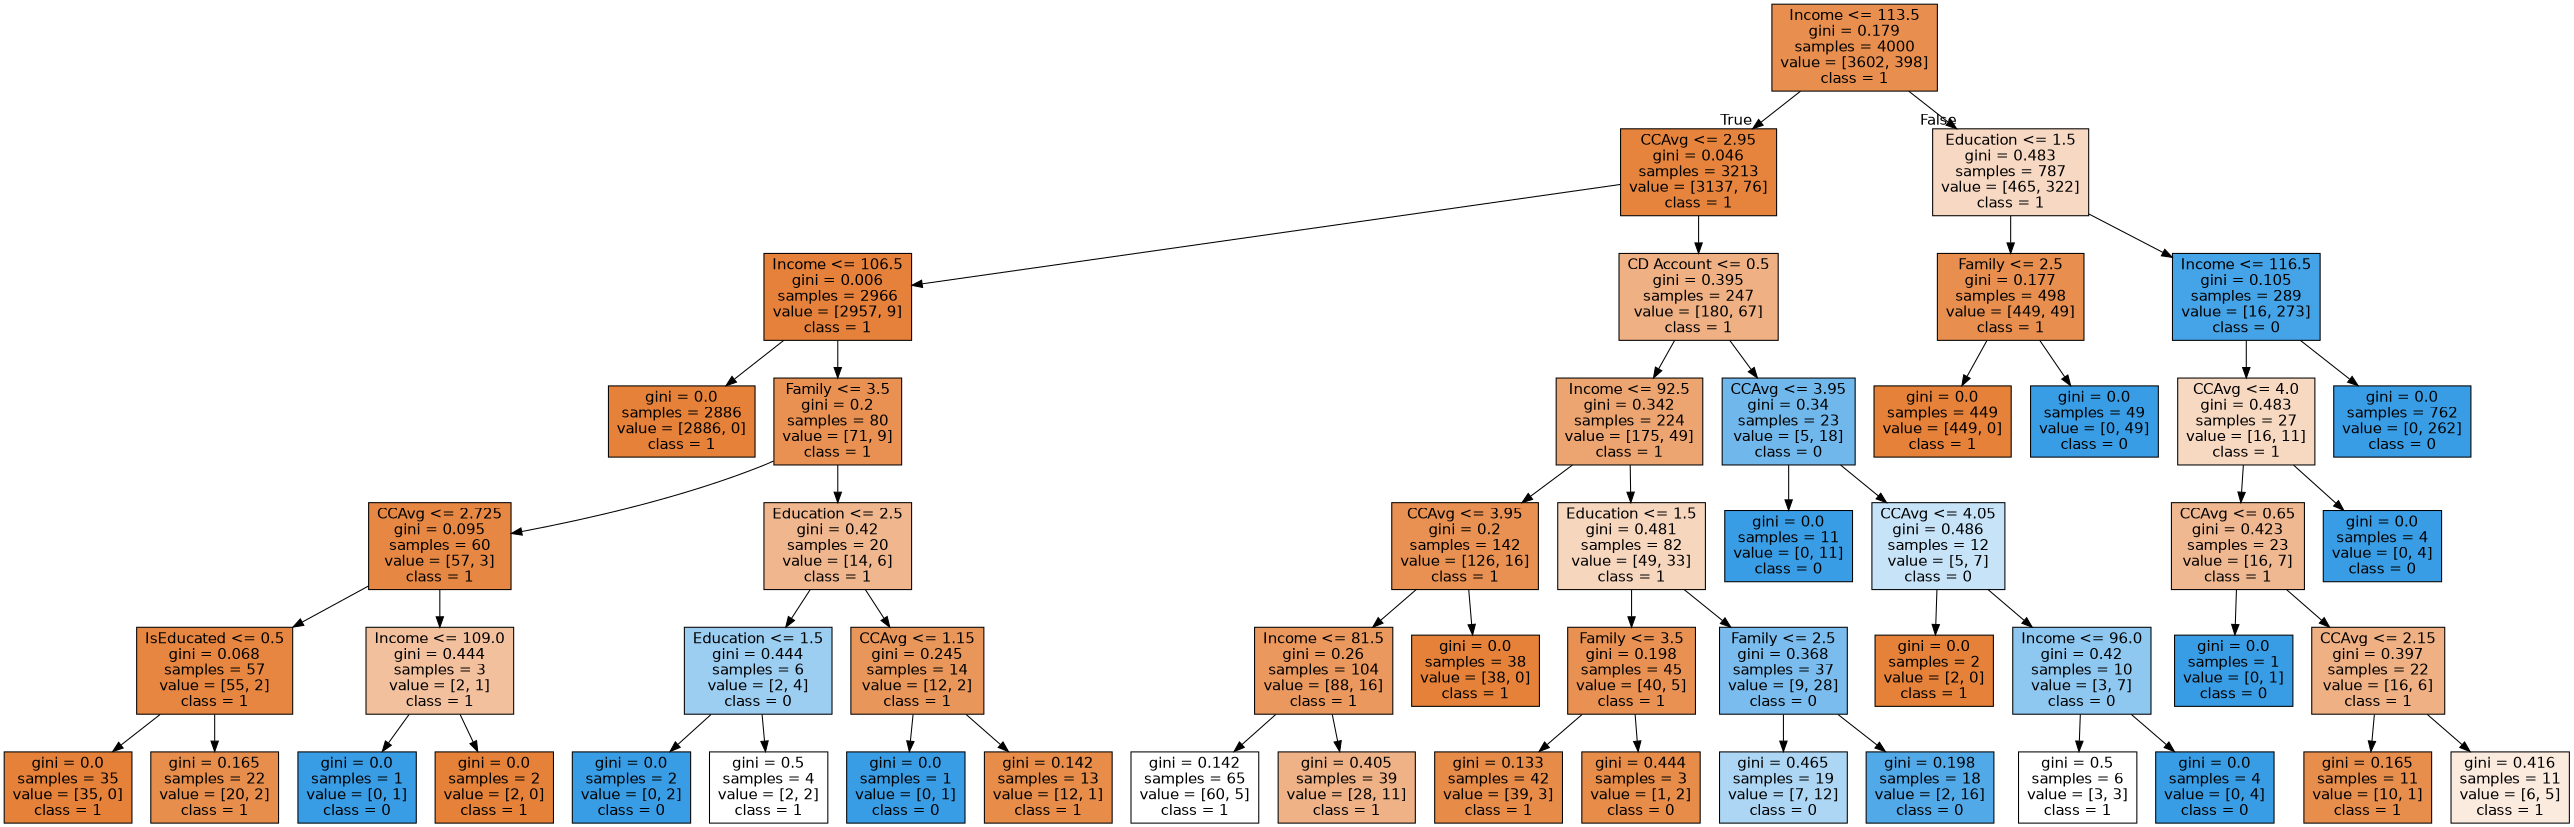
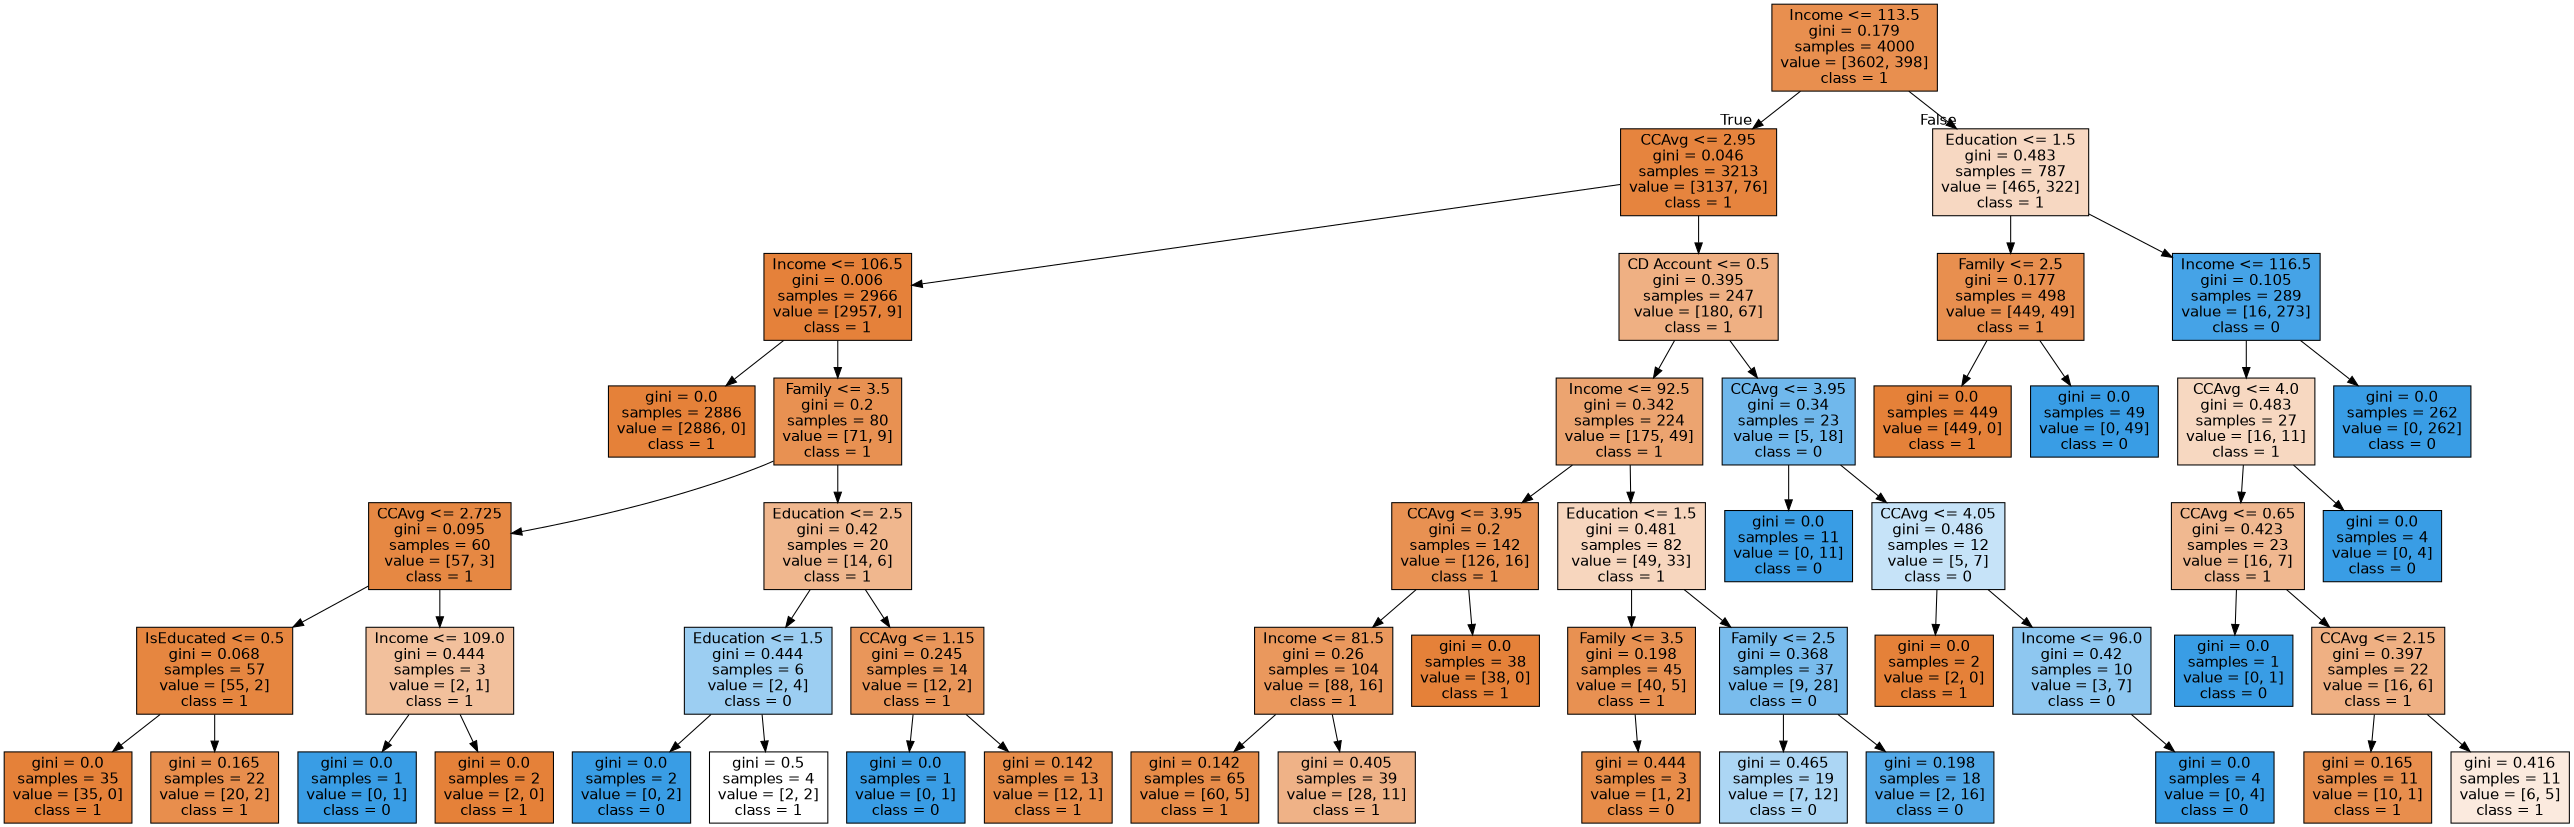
(2402, 422) -> (2402, 422)
(1195, 788) -> (1195, 788)
(1499, 788) -> none
(2078, 788) -> none
